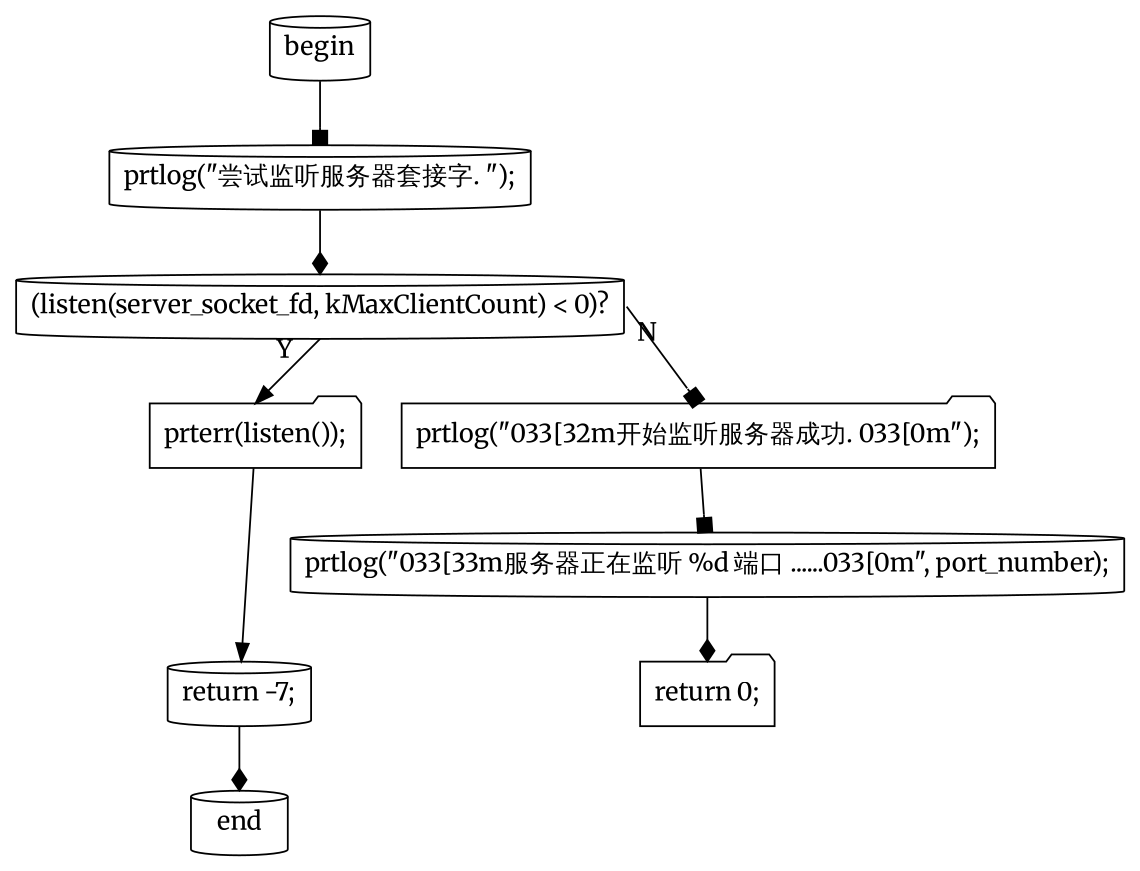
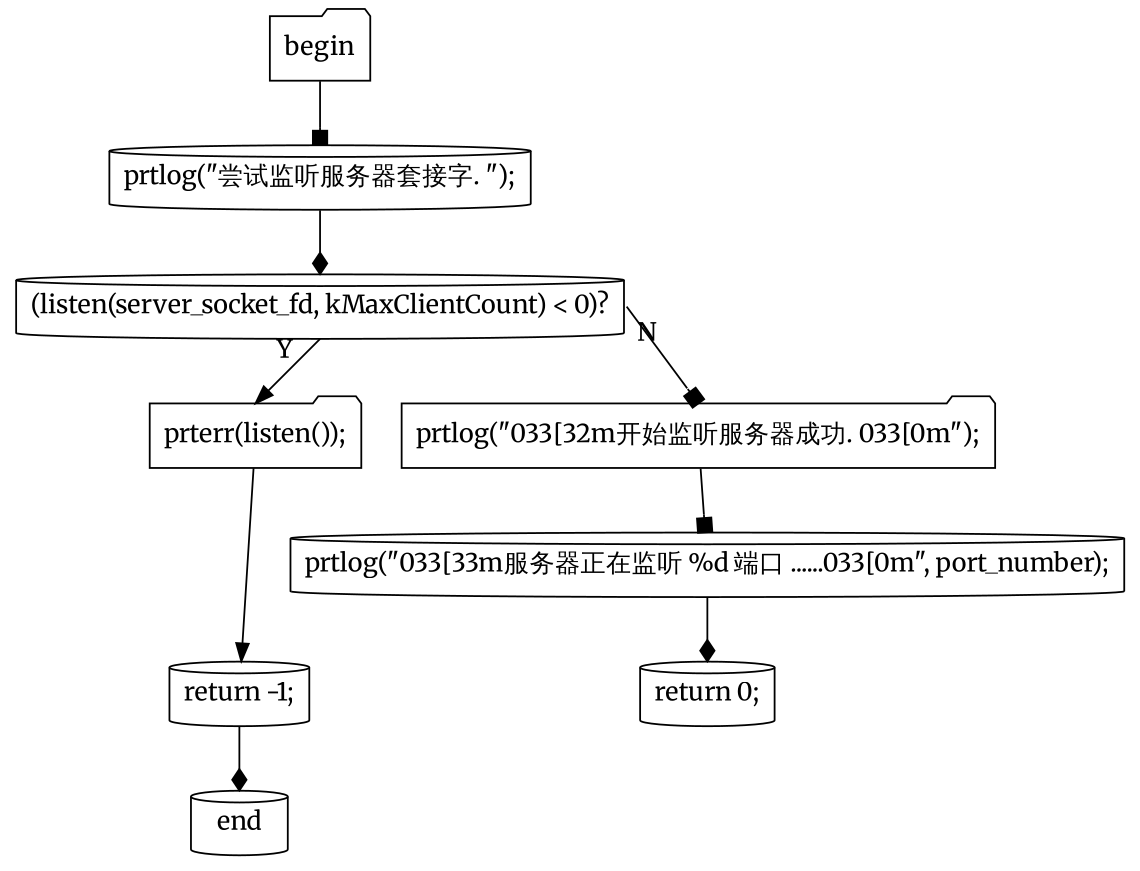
(320, 48) -> (320, 48)
(239, 694) -> (239, 694)
(707, 694) -> (707, 694)
